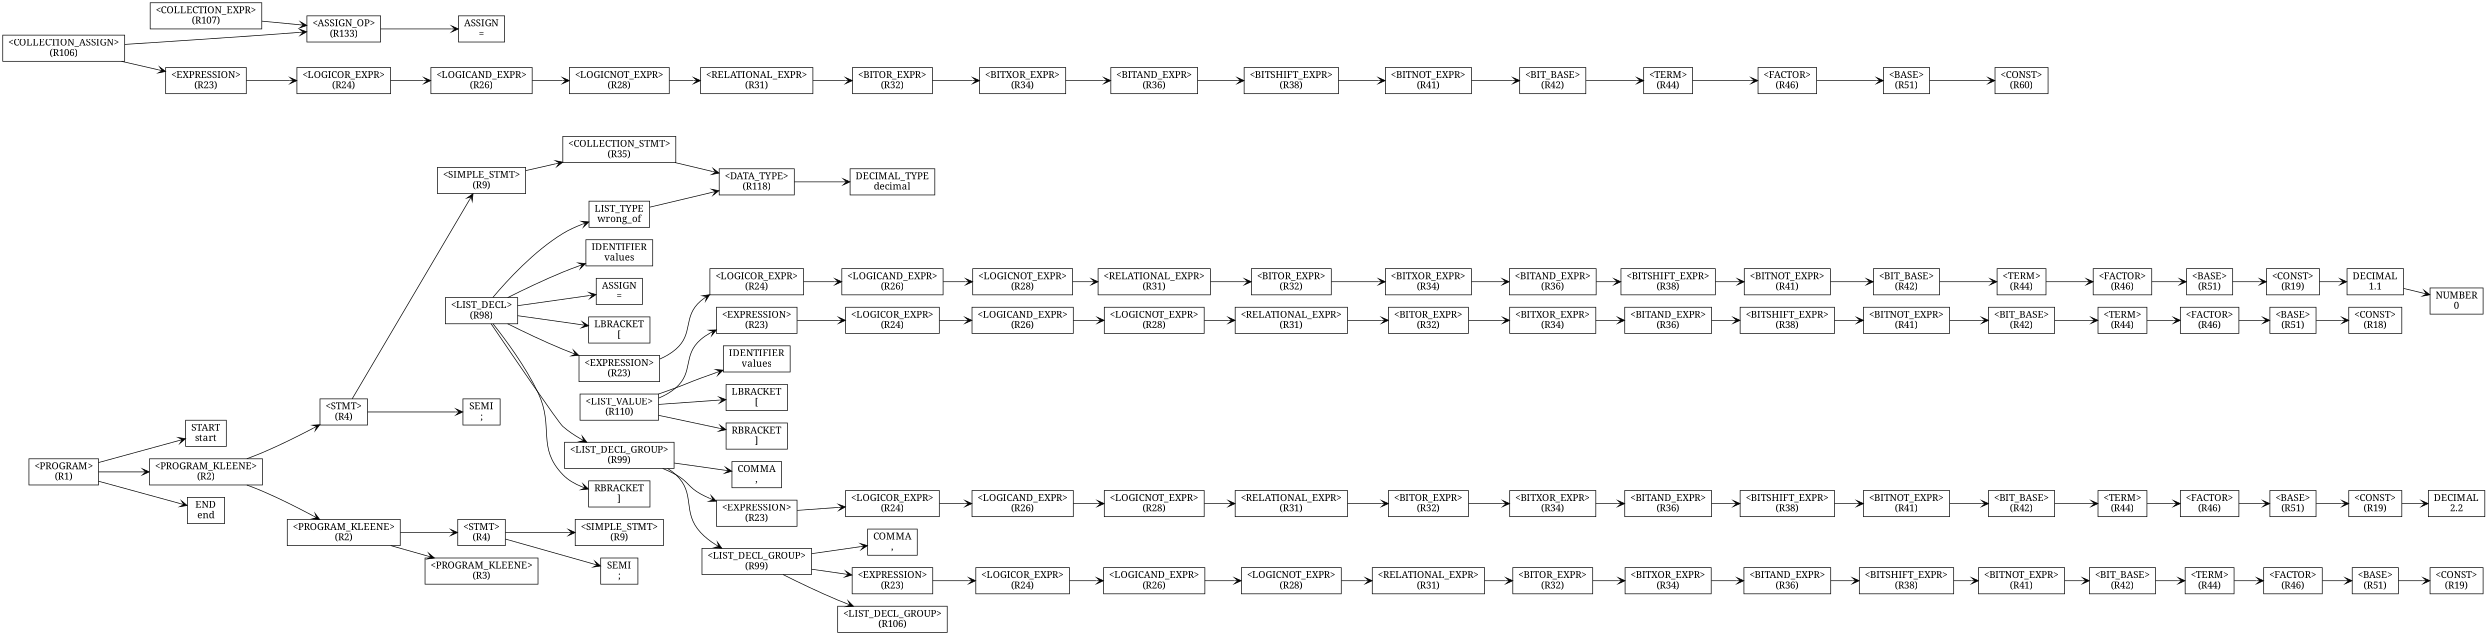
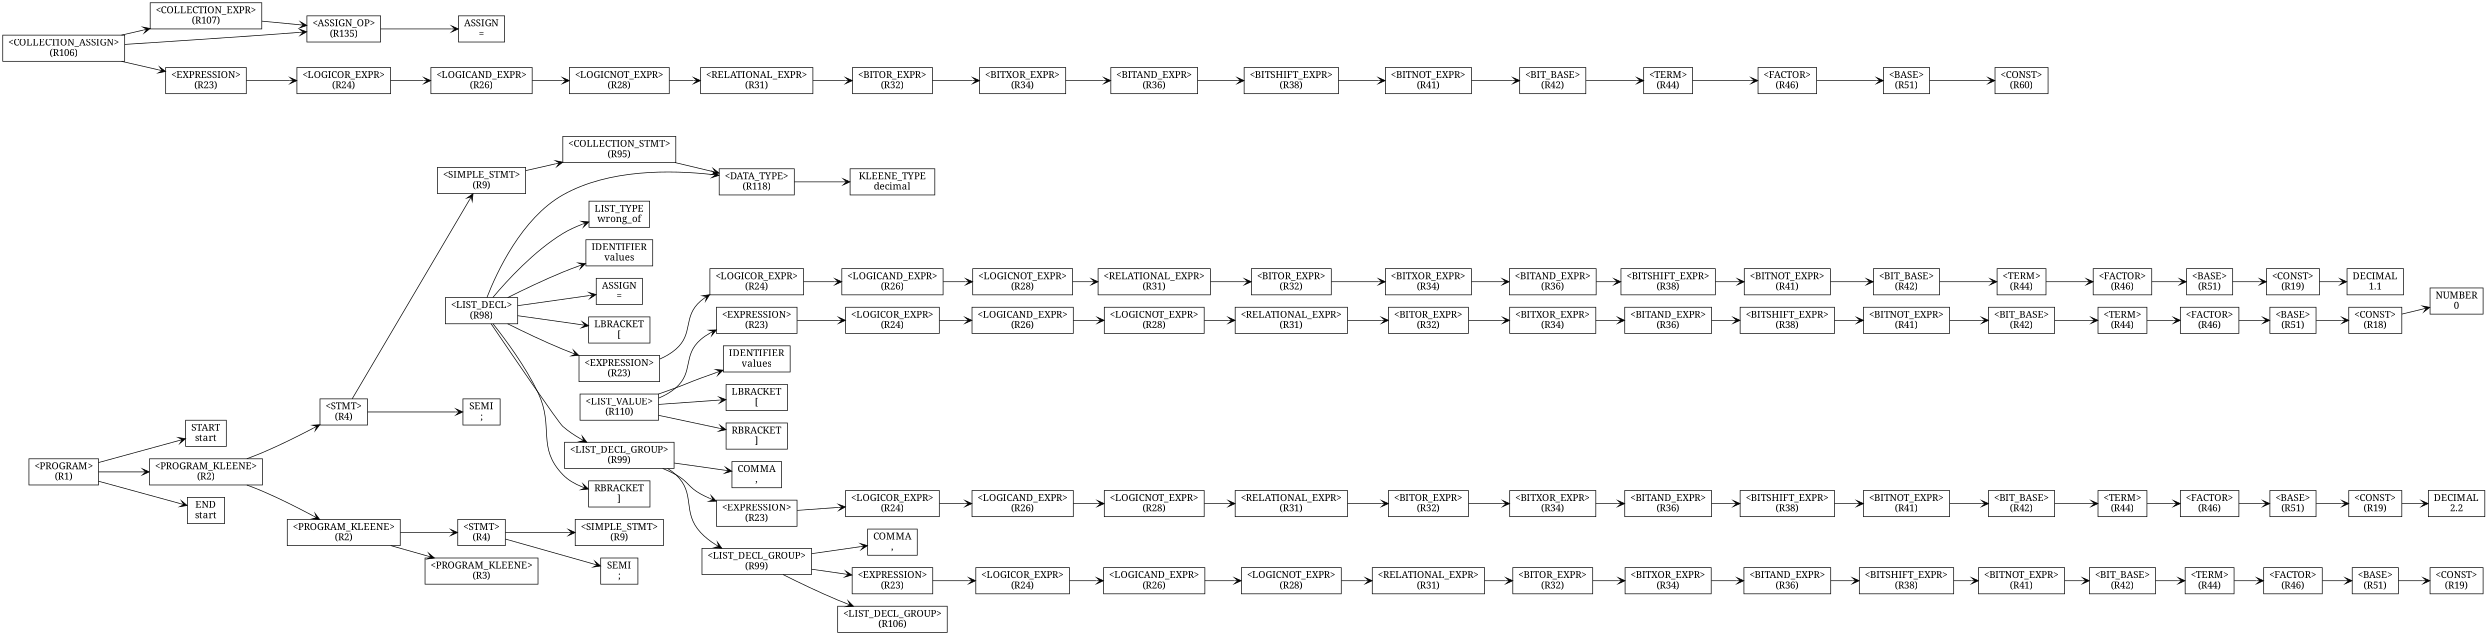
(344, 29) -> (344, 29)
none -> (132, 33)
(619, 149) -> (619, 149)
(892, 182) -> (892, 182)
(681, 200) -> (573, 190)
(2413, 291) -> (2412, 312)
(206, 510) -> (206, 510)
